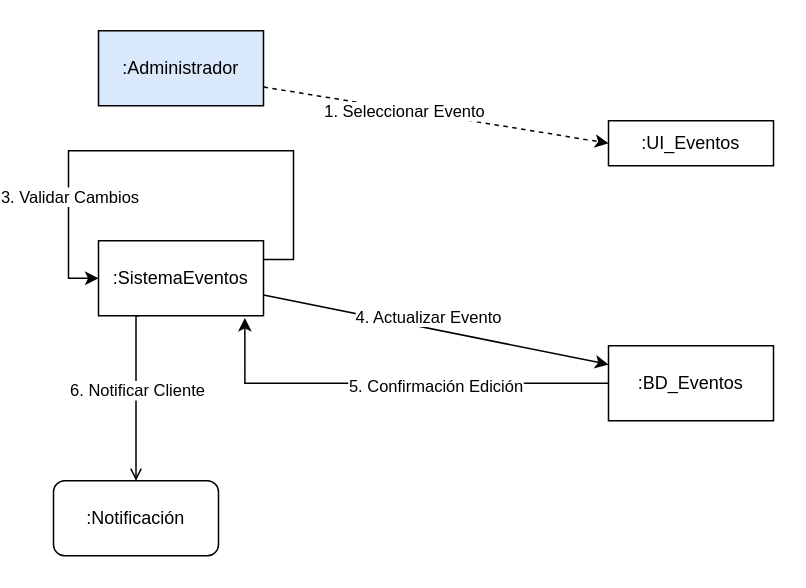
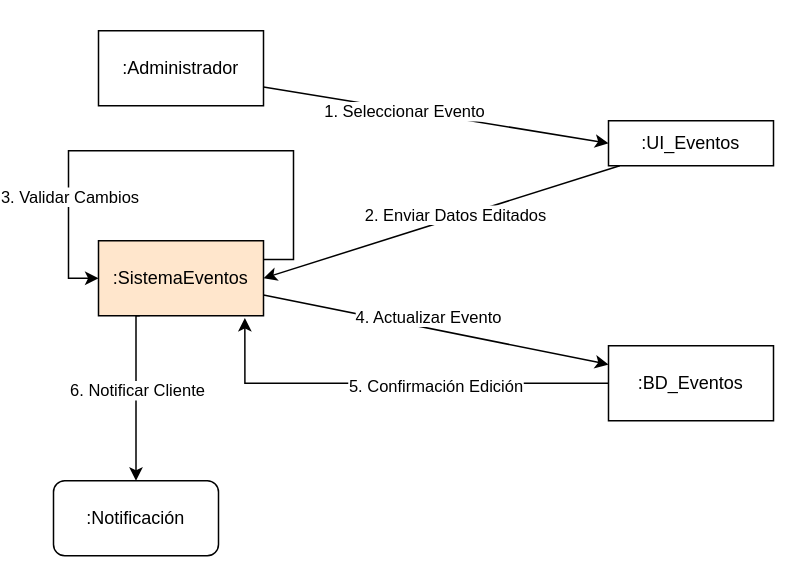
(181, 68) -> (181, 68)
(538, 132) -> (538, 132)
none -> (445, 221)
(181, 278) -> (181, 278)
(136, 471) -> (136, 469)
